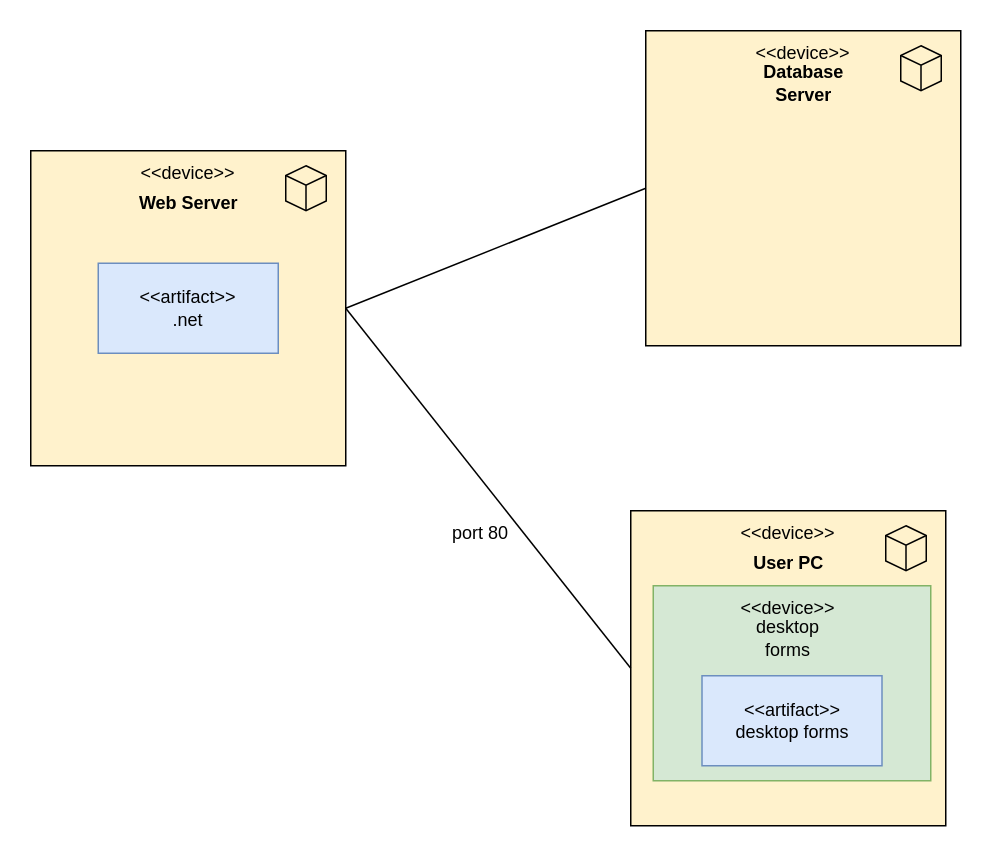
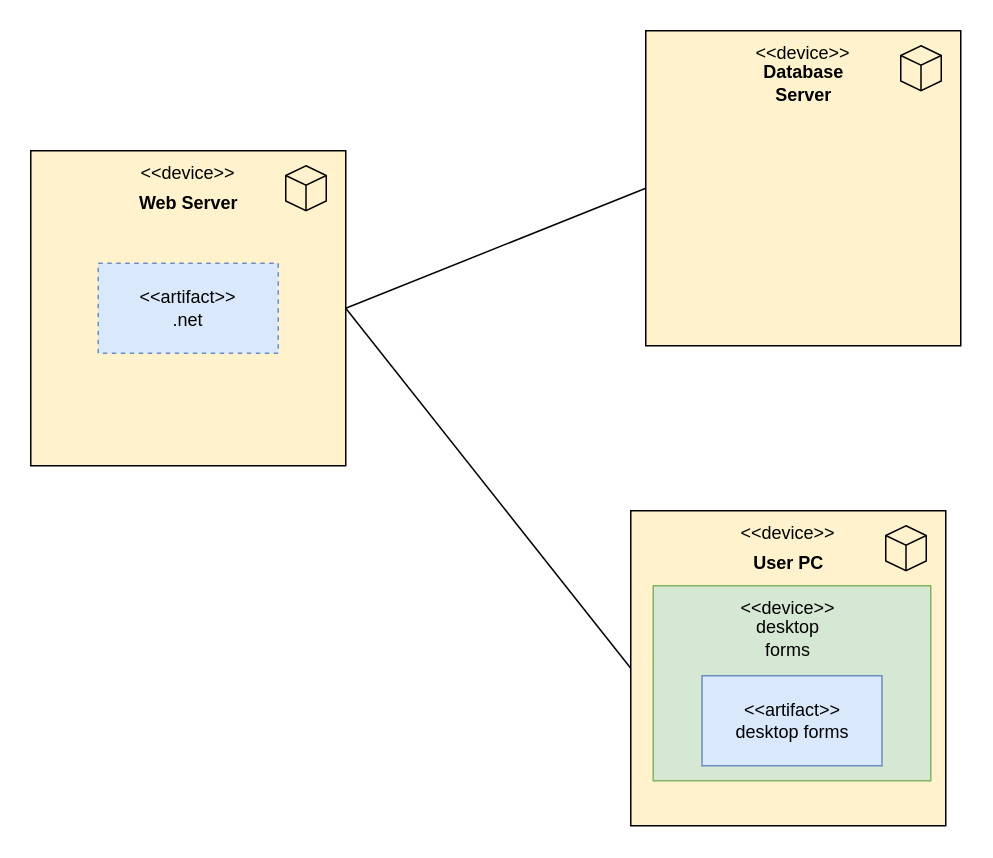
(188, 308) -> (188, 308)
(481, 533) -> none
